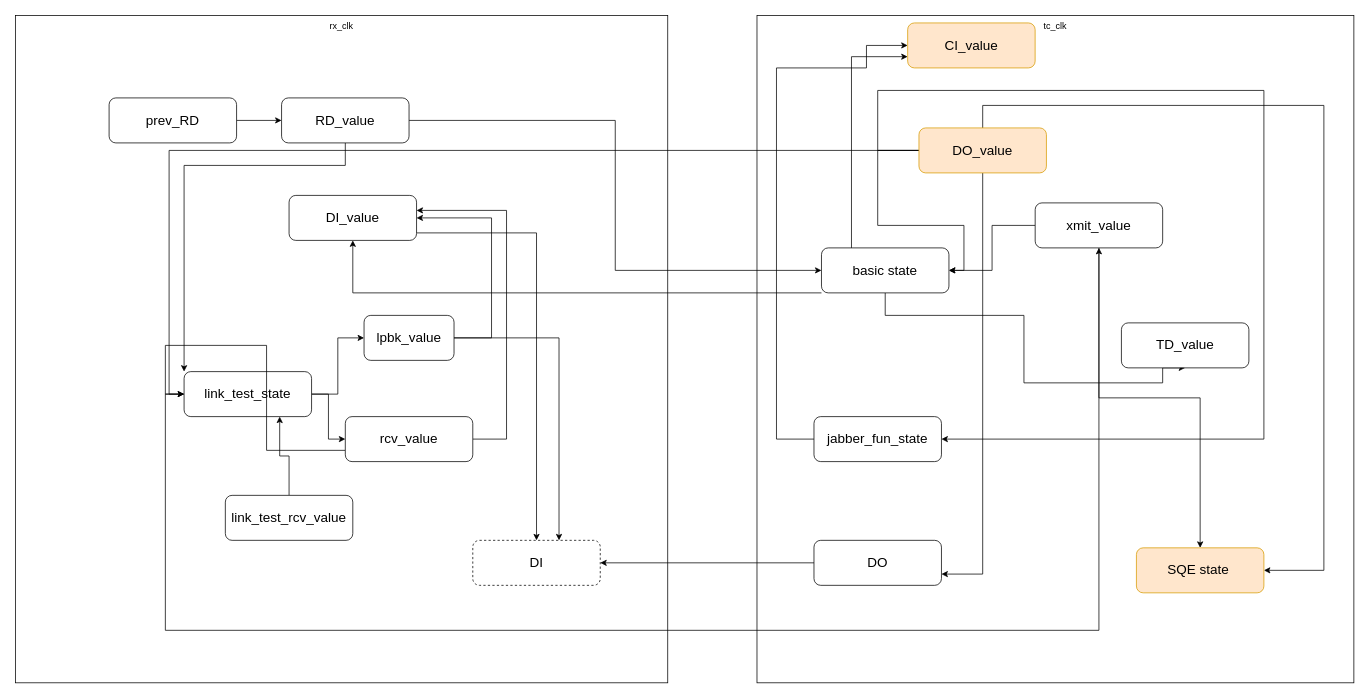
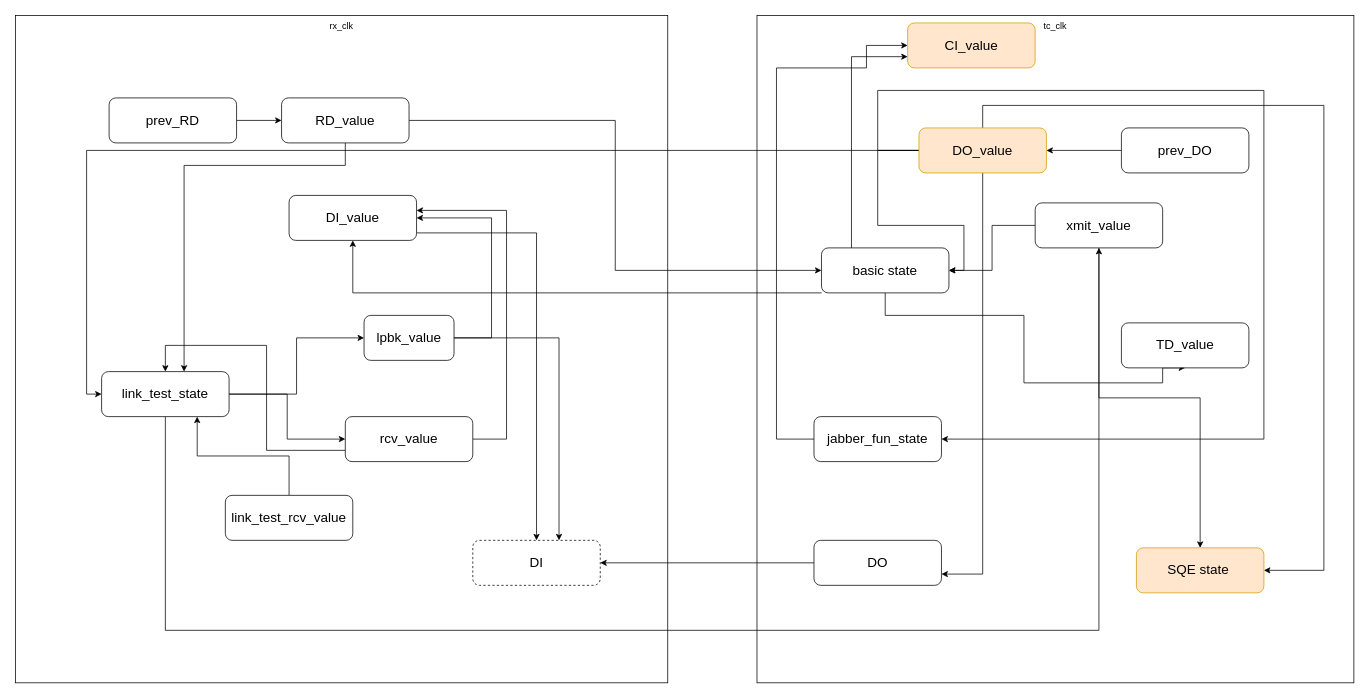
none -> (1087, 150)
none -> (1185, 150)
(248, 394) -> (165, 394)
